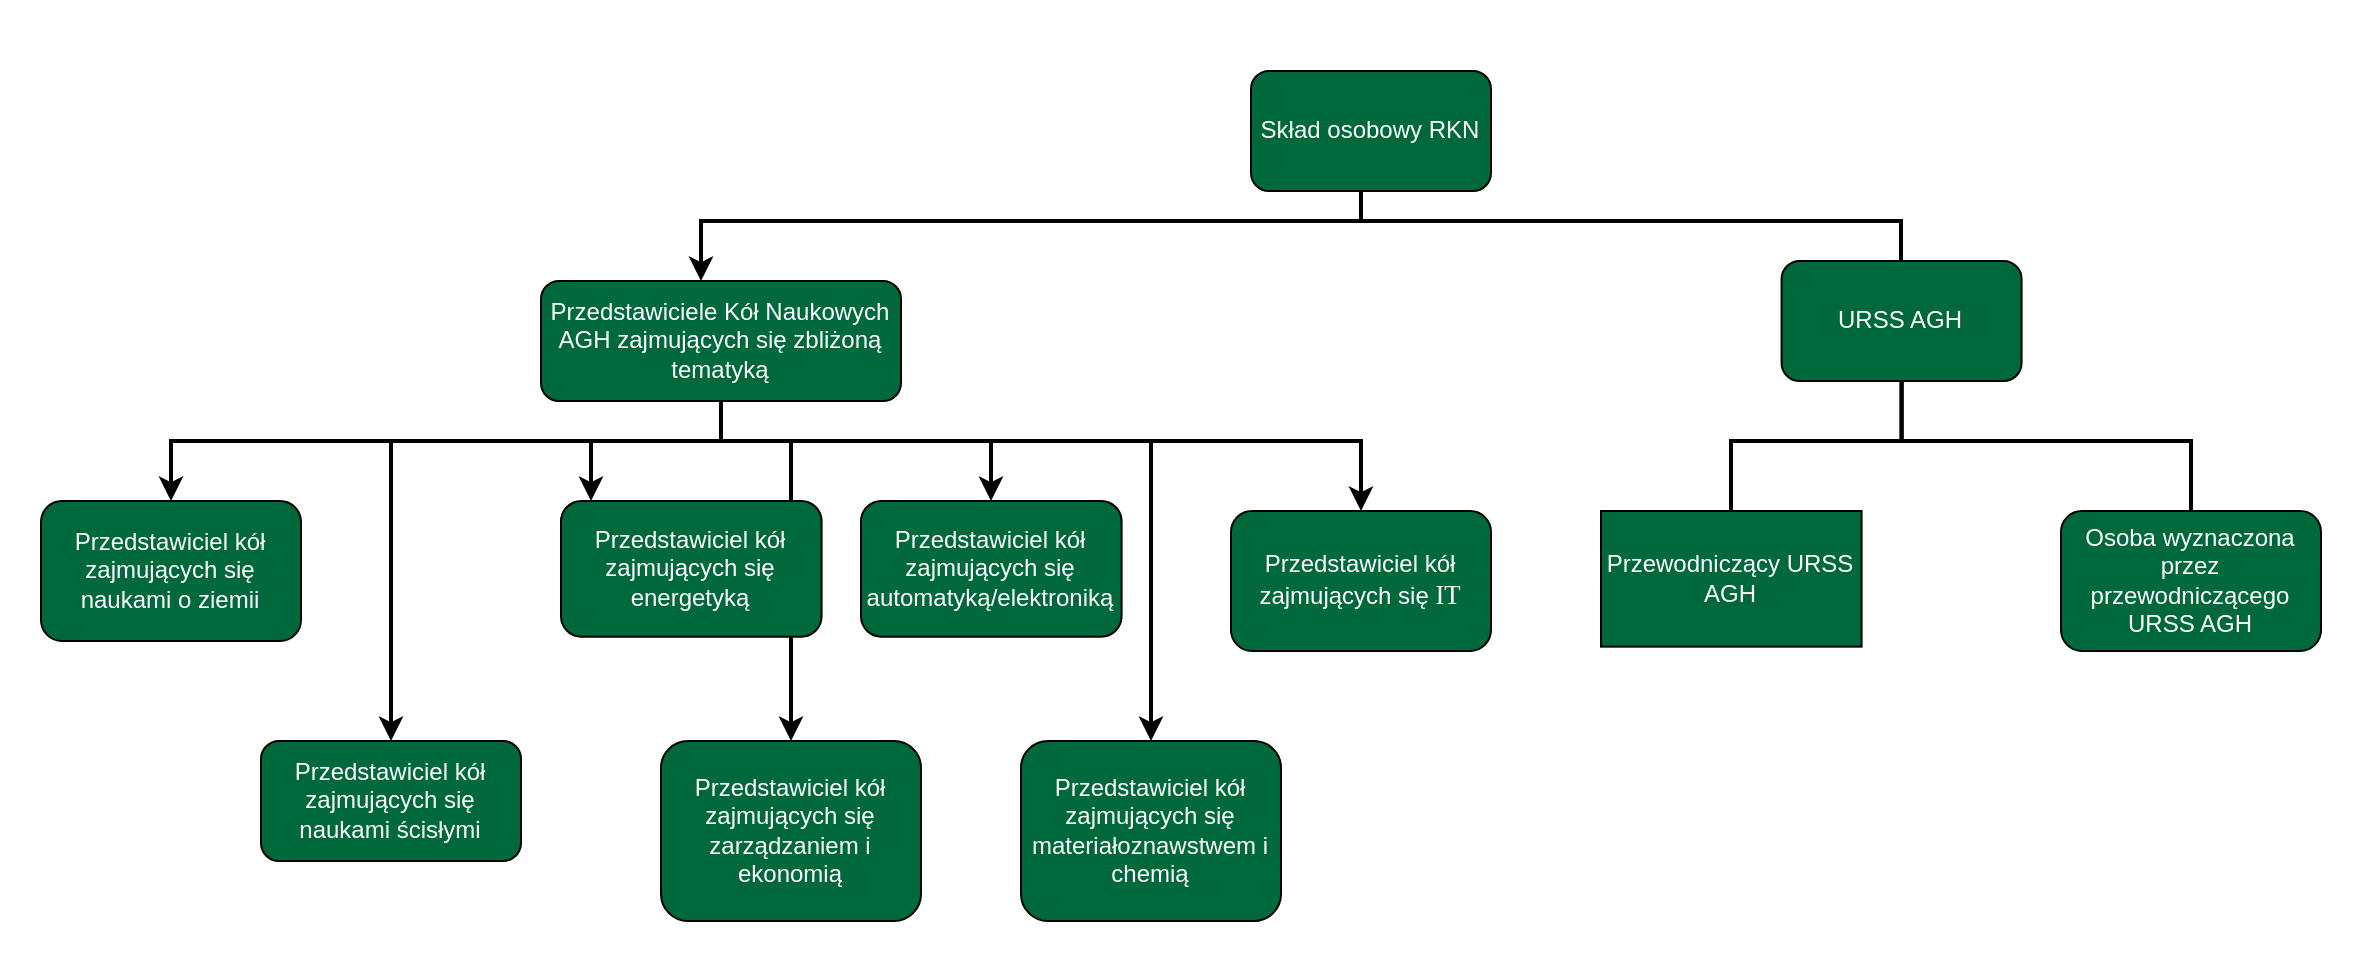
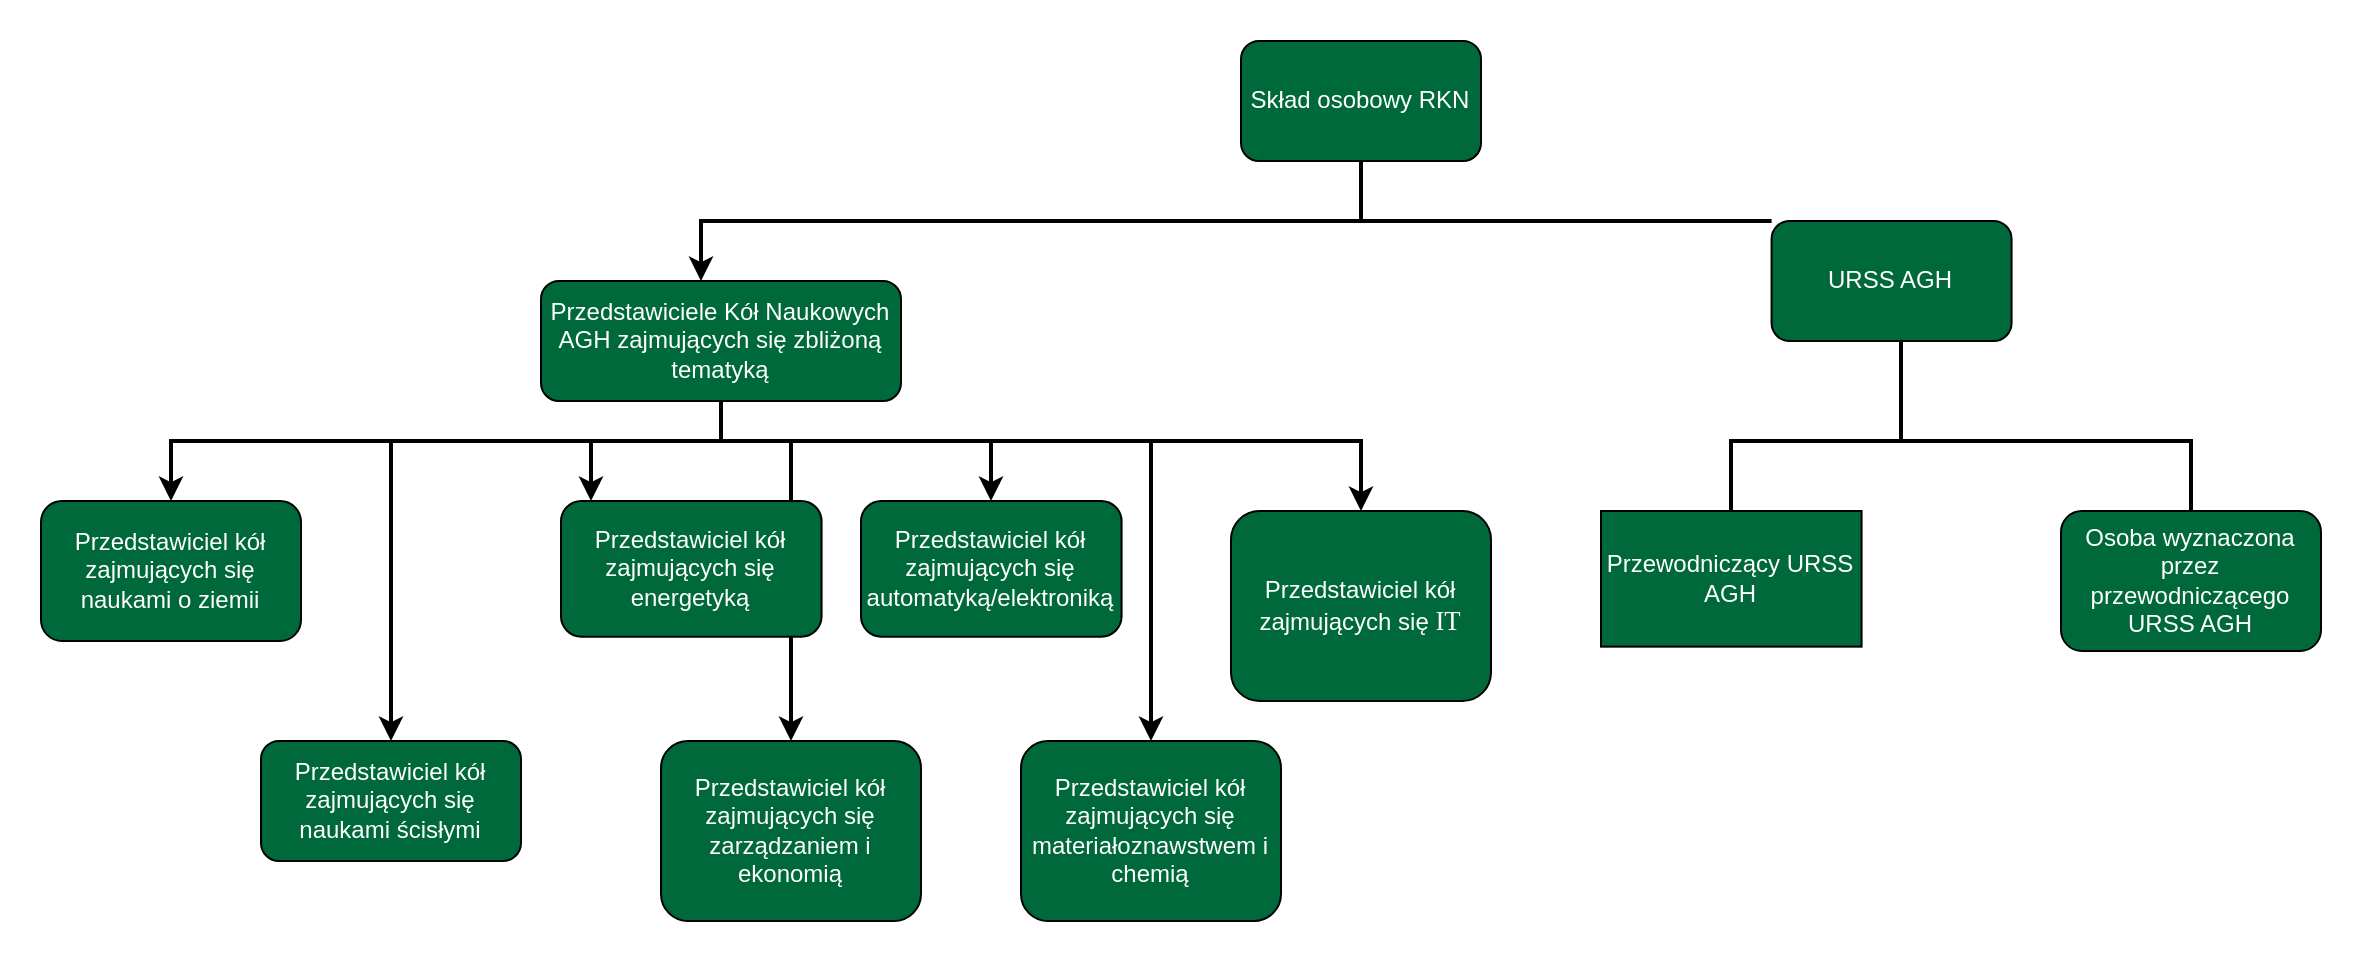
(1371, 131) -> (1361, 101)
(1902, 321) -> (1892, 281)
(1361, 581) -> (1361, 606)
